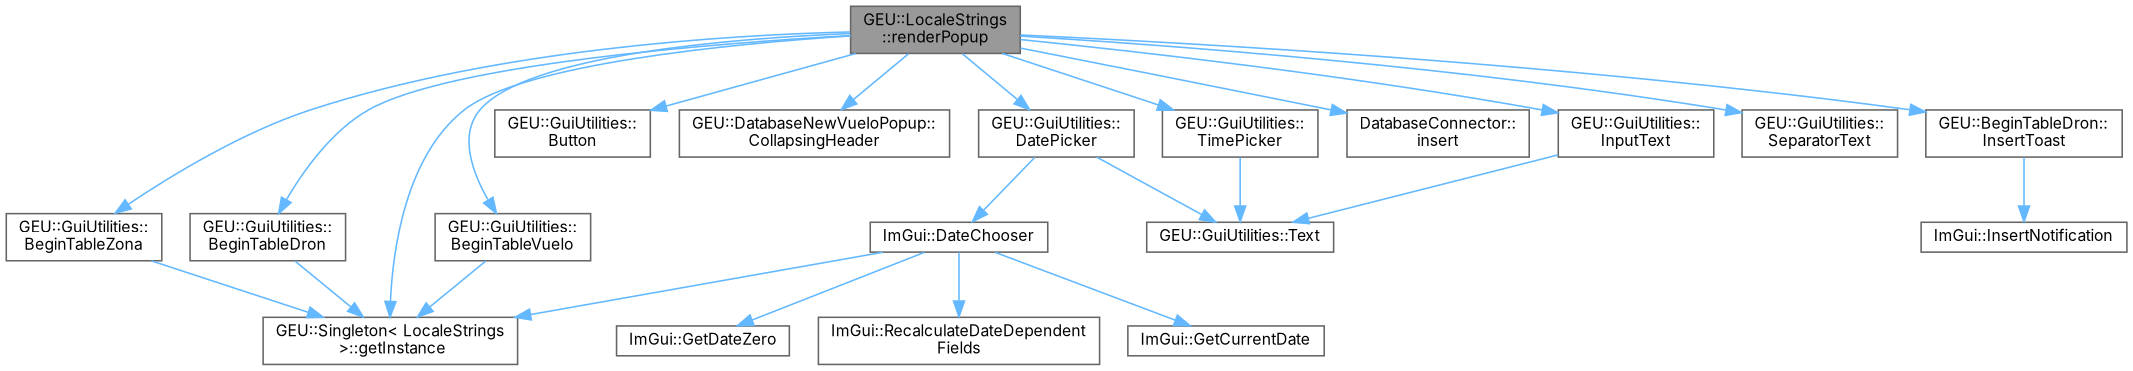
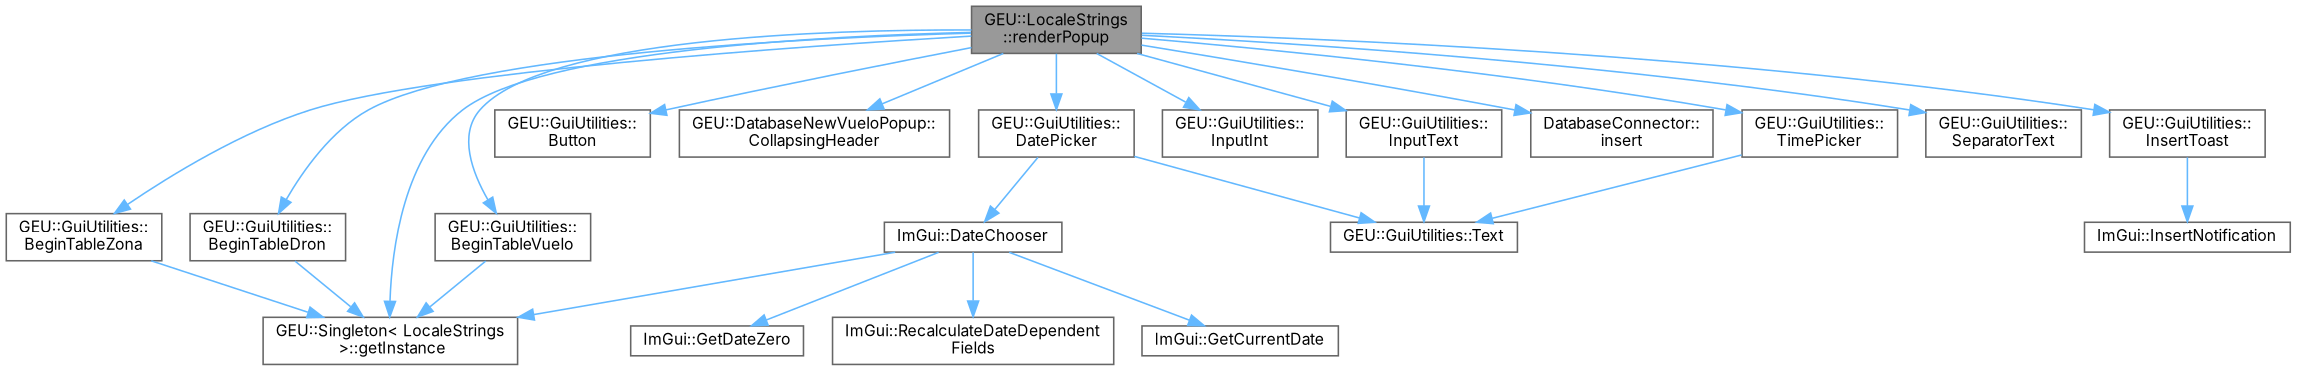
none -> (1240, 134)
(2024, 134) -> (2187, 134)
